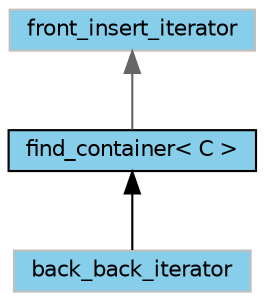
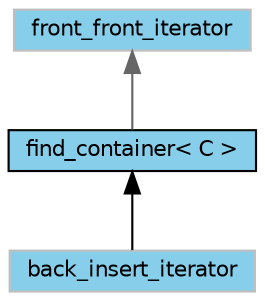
(132, 30) -> (132, 30)
(132, 271) -> (132, 271)
